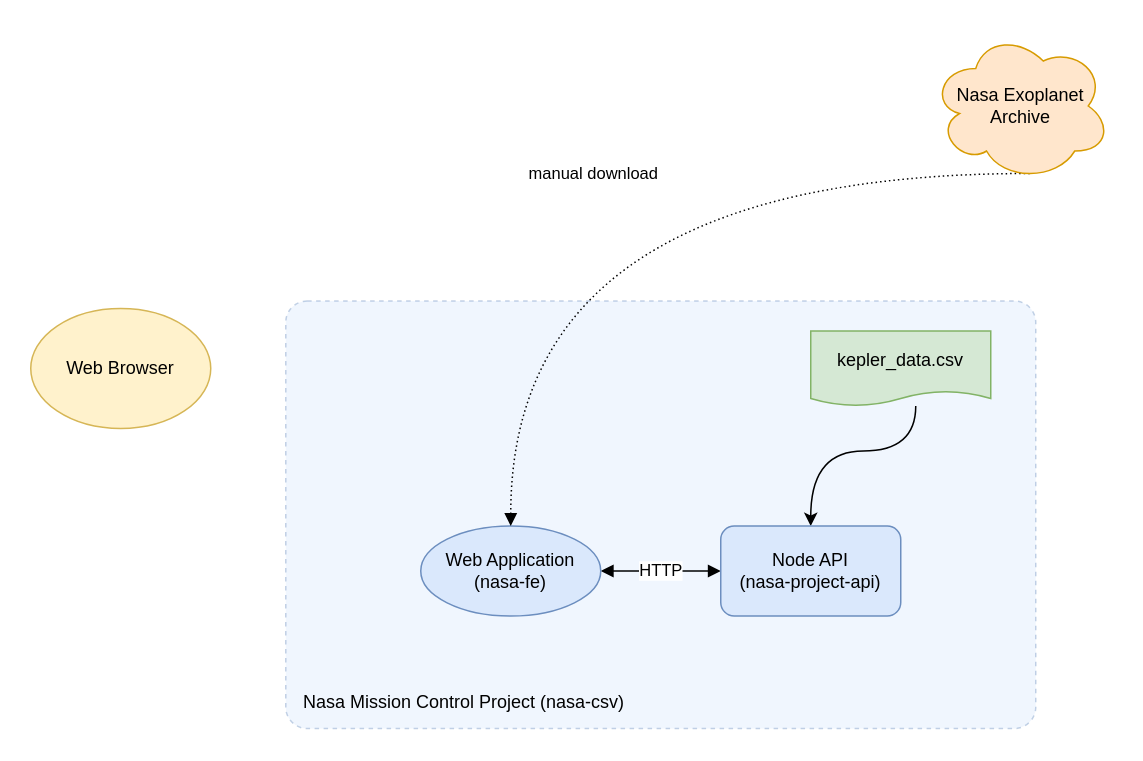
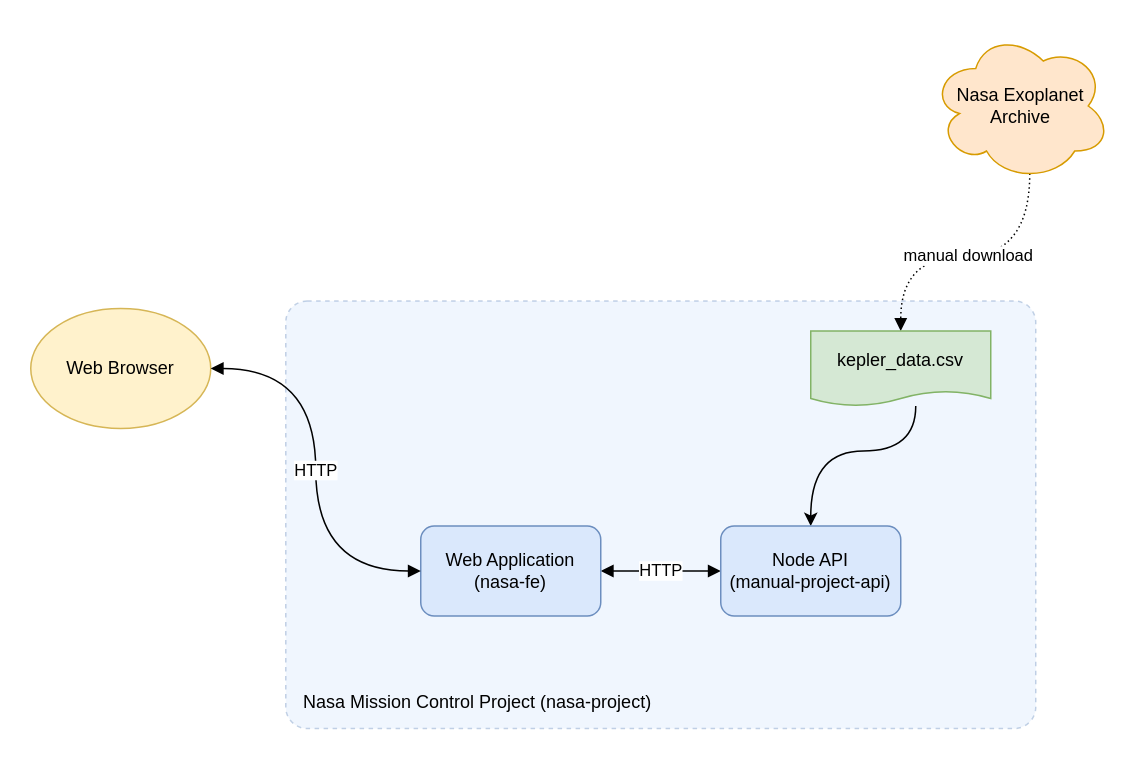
(687, 233) -> (973, 255)
none -> (293, 394)
(511, 571) -> (511, 571)
(811, 571) -> (811, 571)
(482, 703) -> (482, 703)
